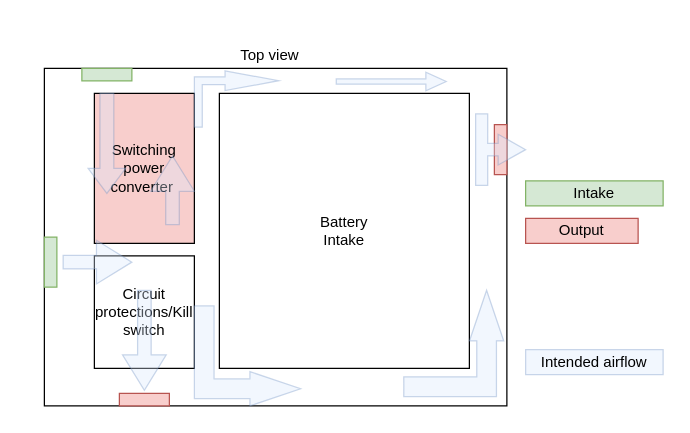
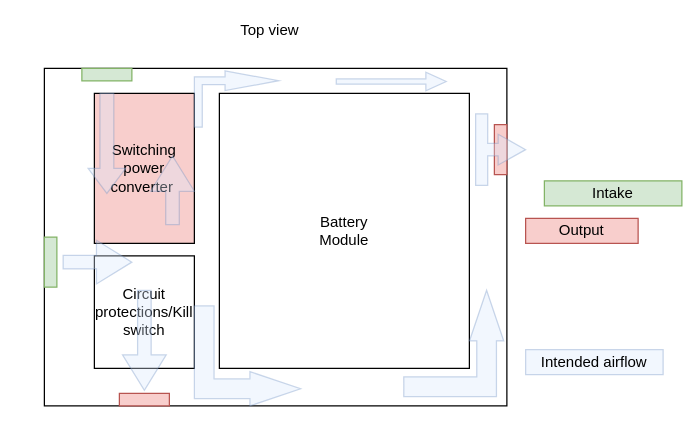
(269, 56) -> (269, 31)
(594, 193) -> (613, 193)
(344, 231) -> (344, 231)
